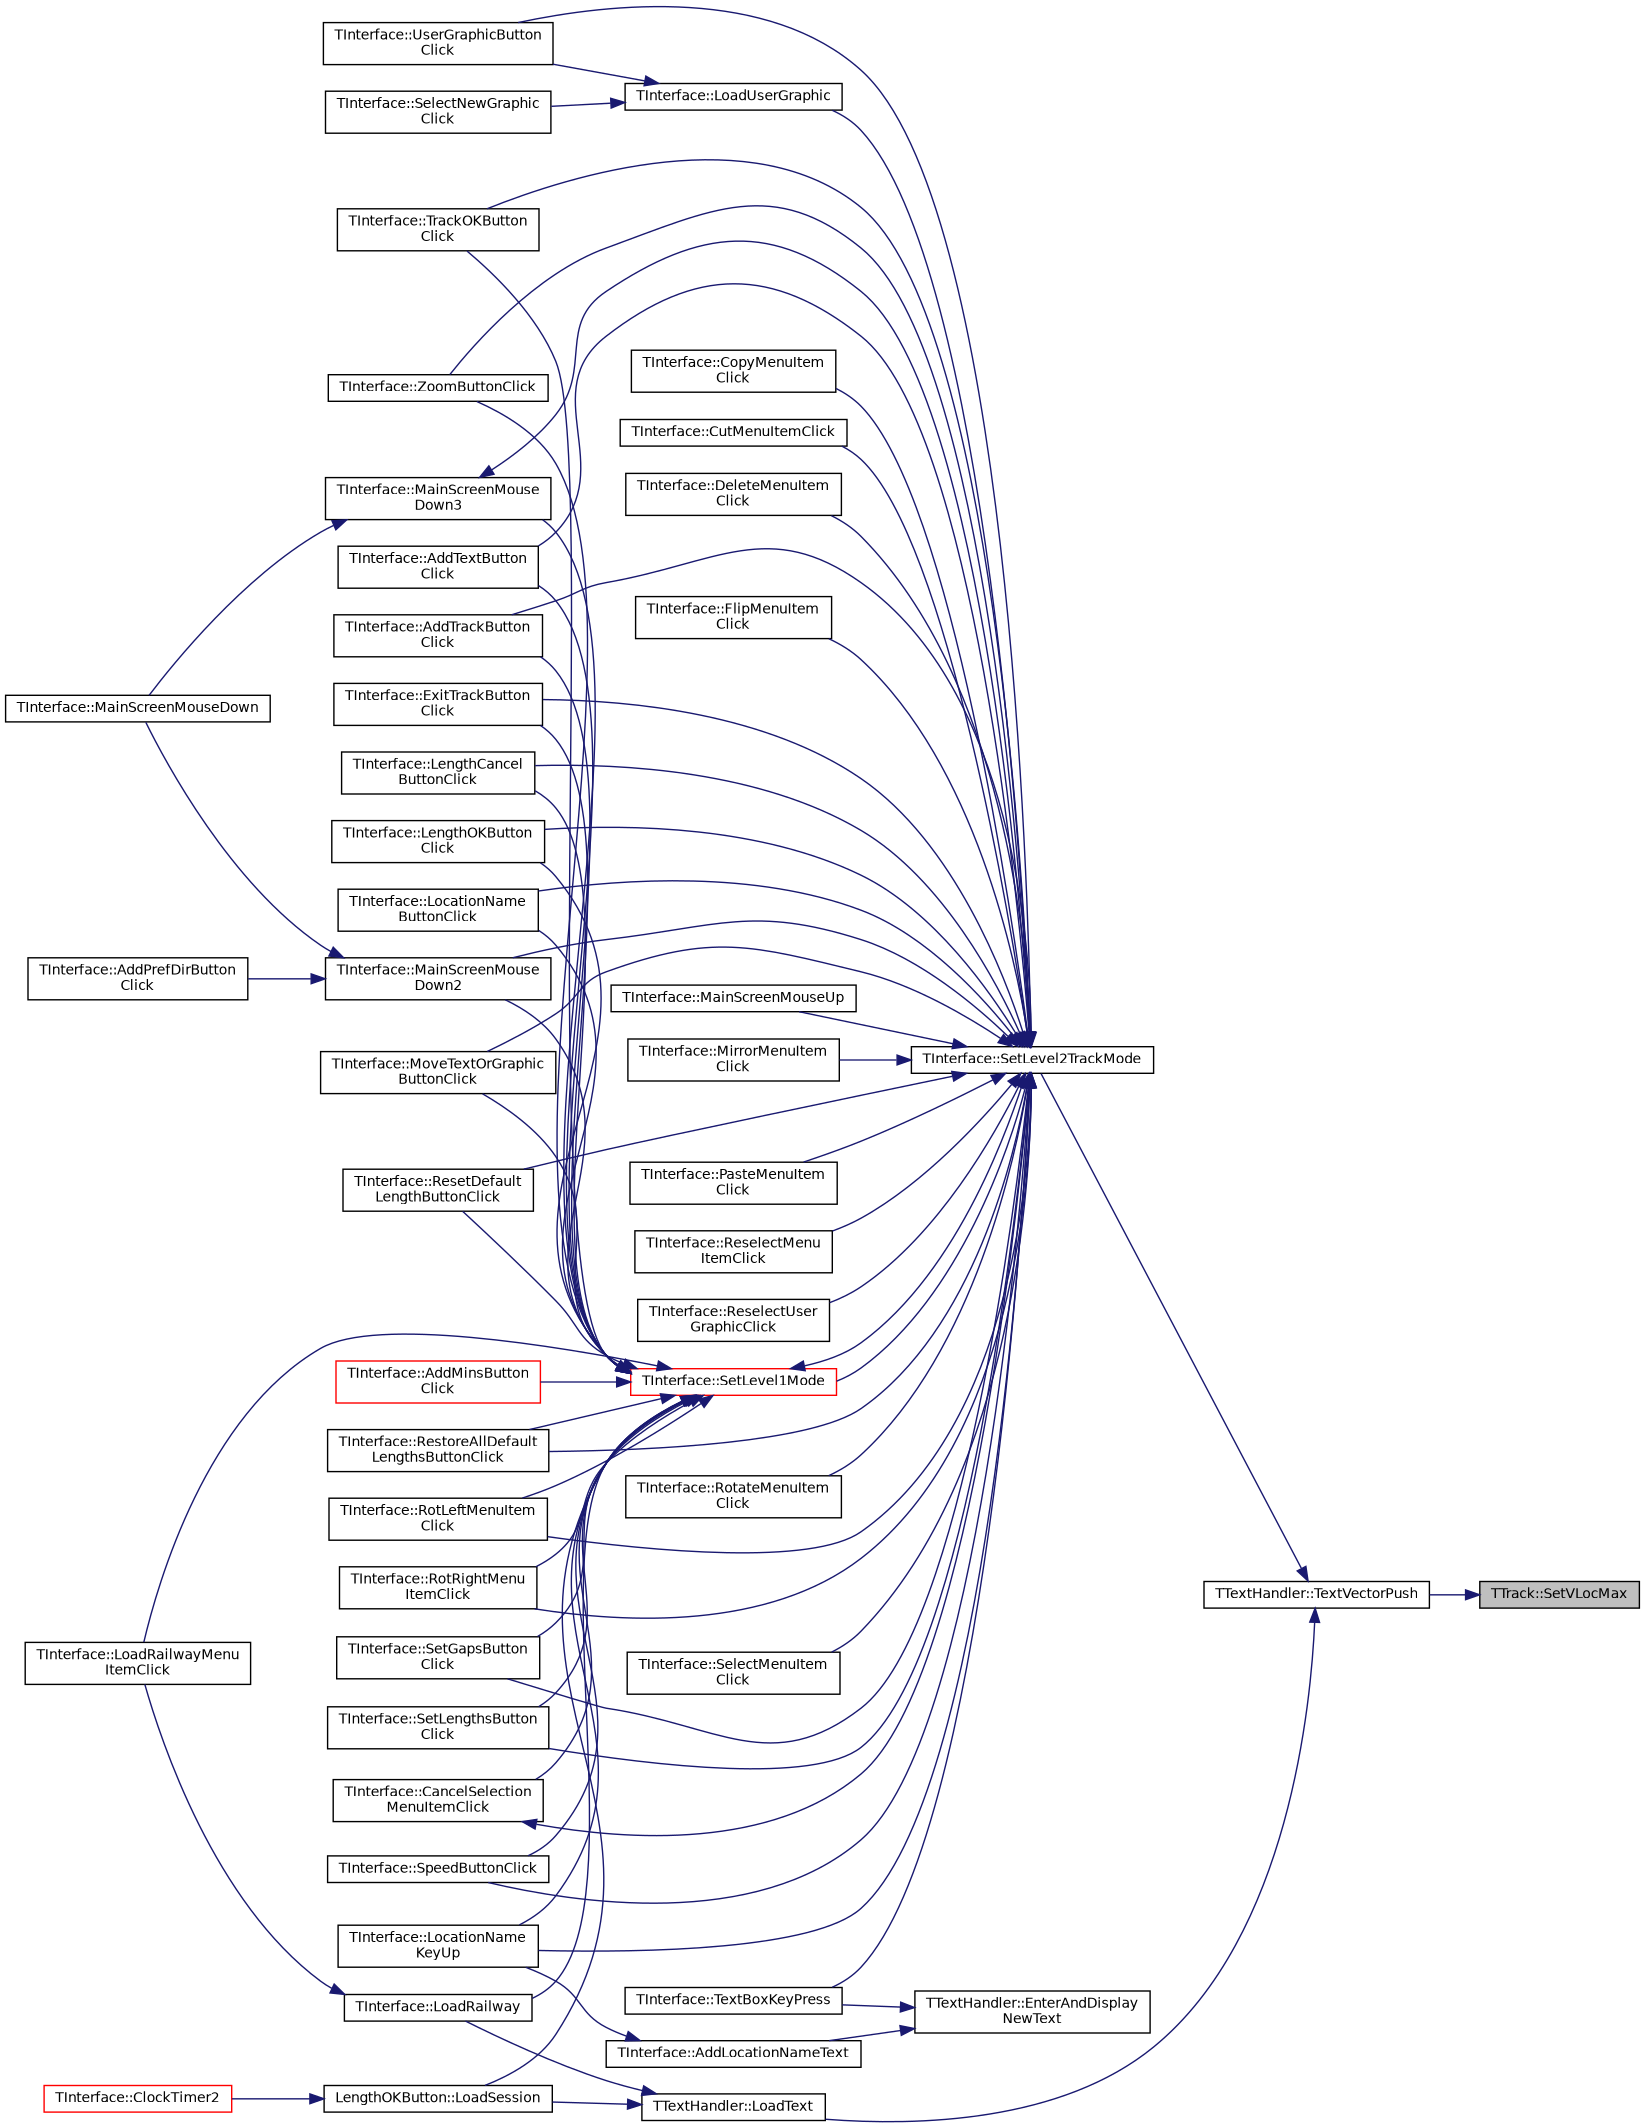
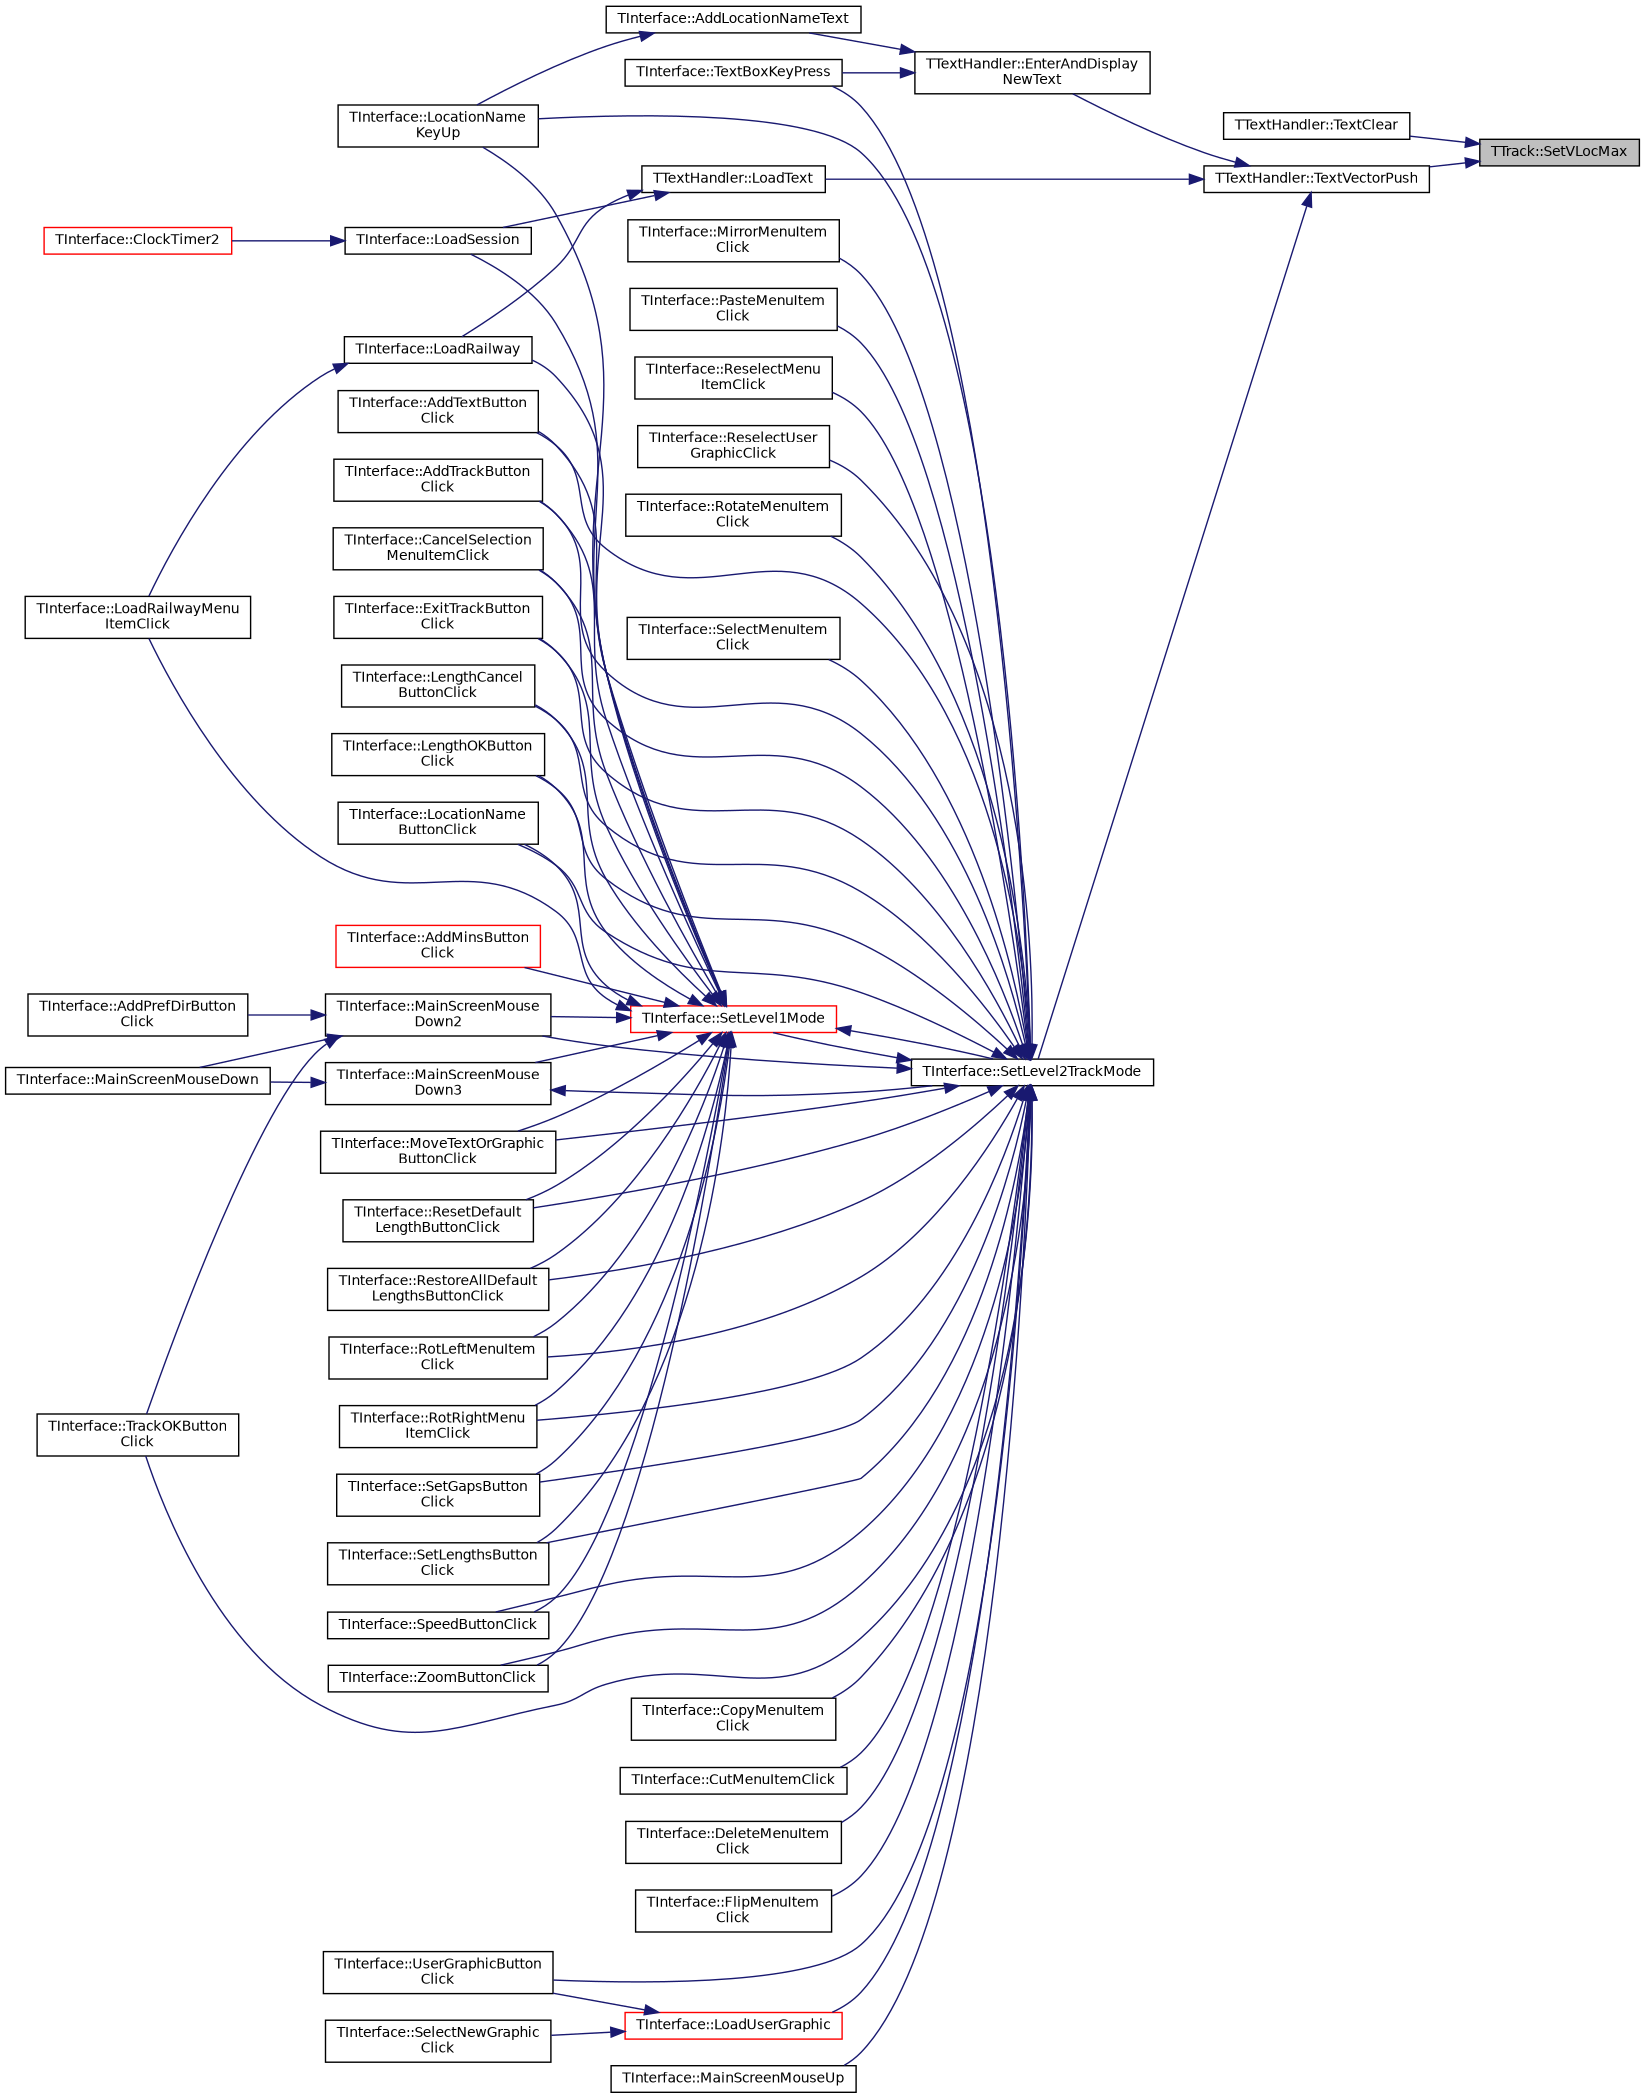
(734, 97) -> (734, 2026)
none -> (1317, 126)
none -> (1153, 132)
(570, 797) -> (222, 1221)
(919, 1675) -> (800, 760)
(438, 2099) -> (438, 241)
